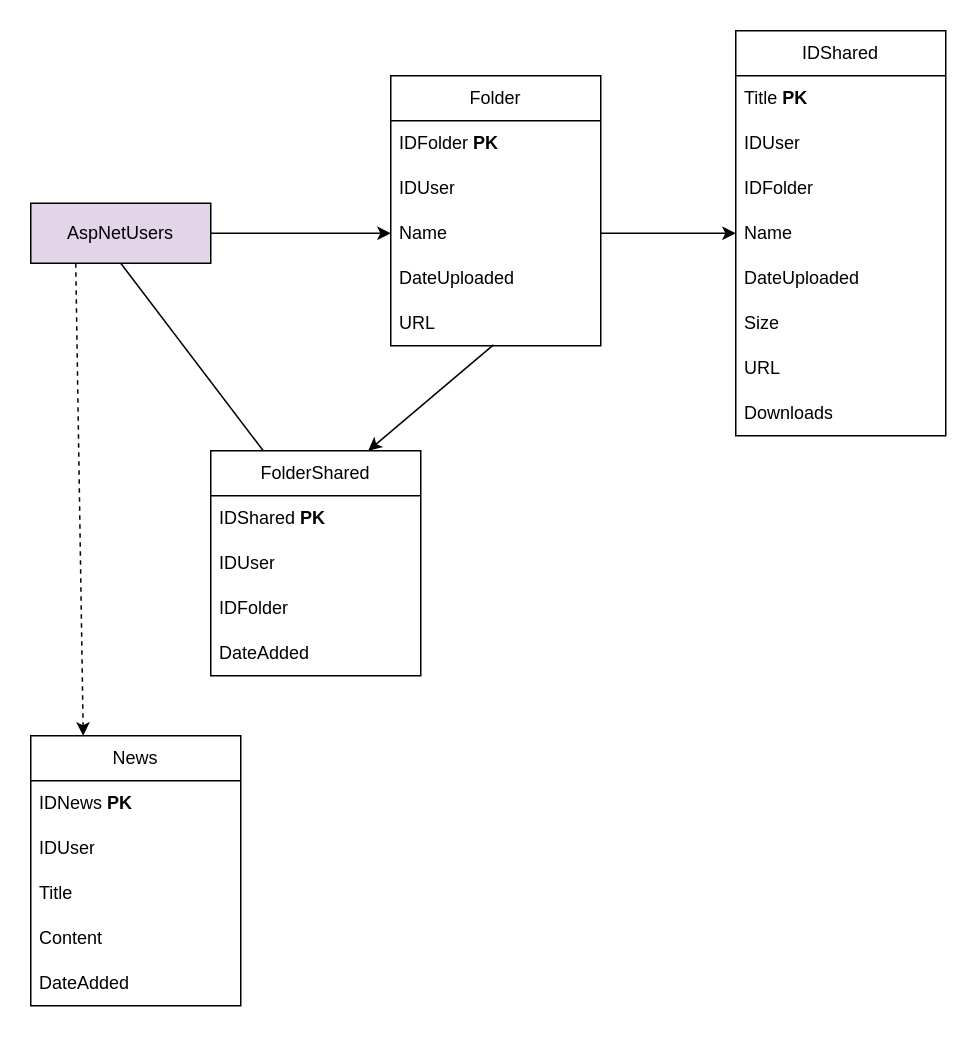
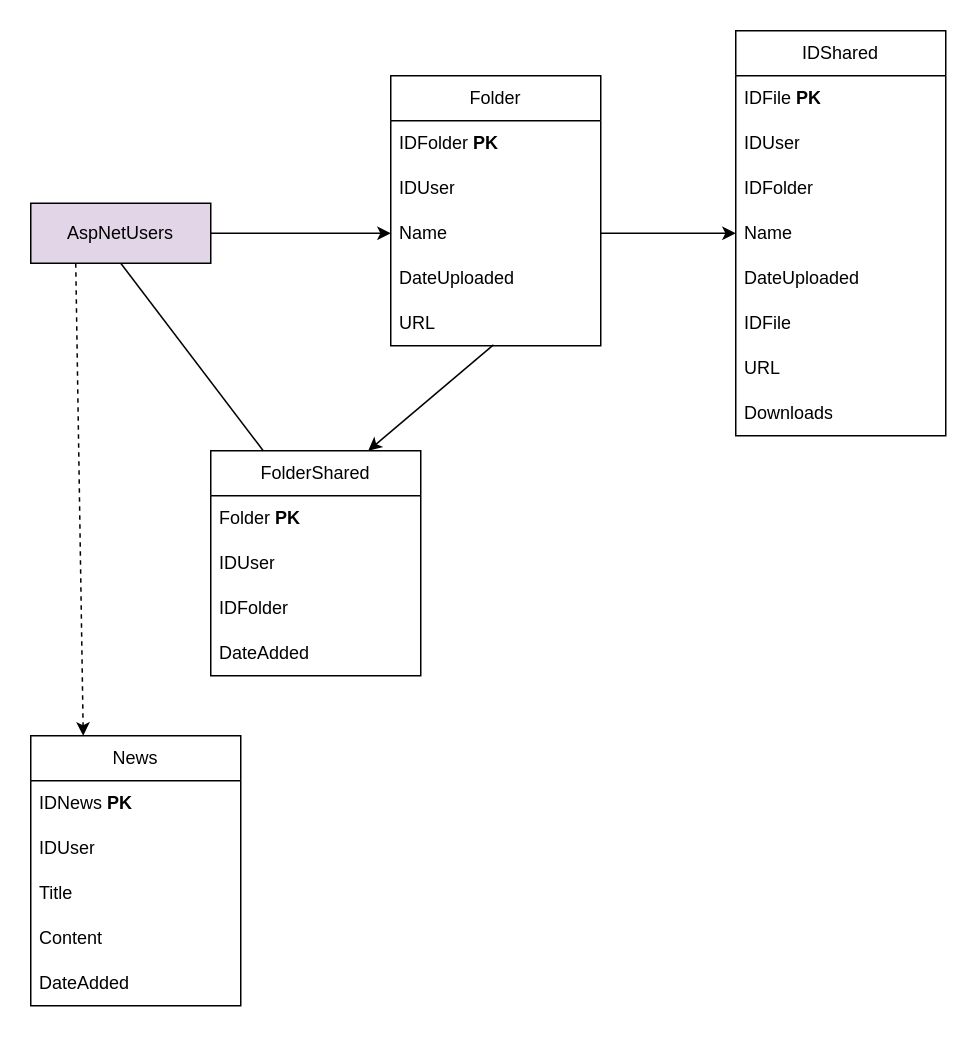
(778, 98) -> (783, 98)
(763, 323) -> (770, 323)
(275, 518) -> (263, 518)
